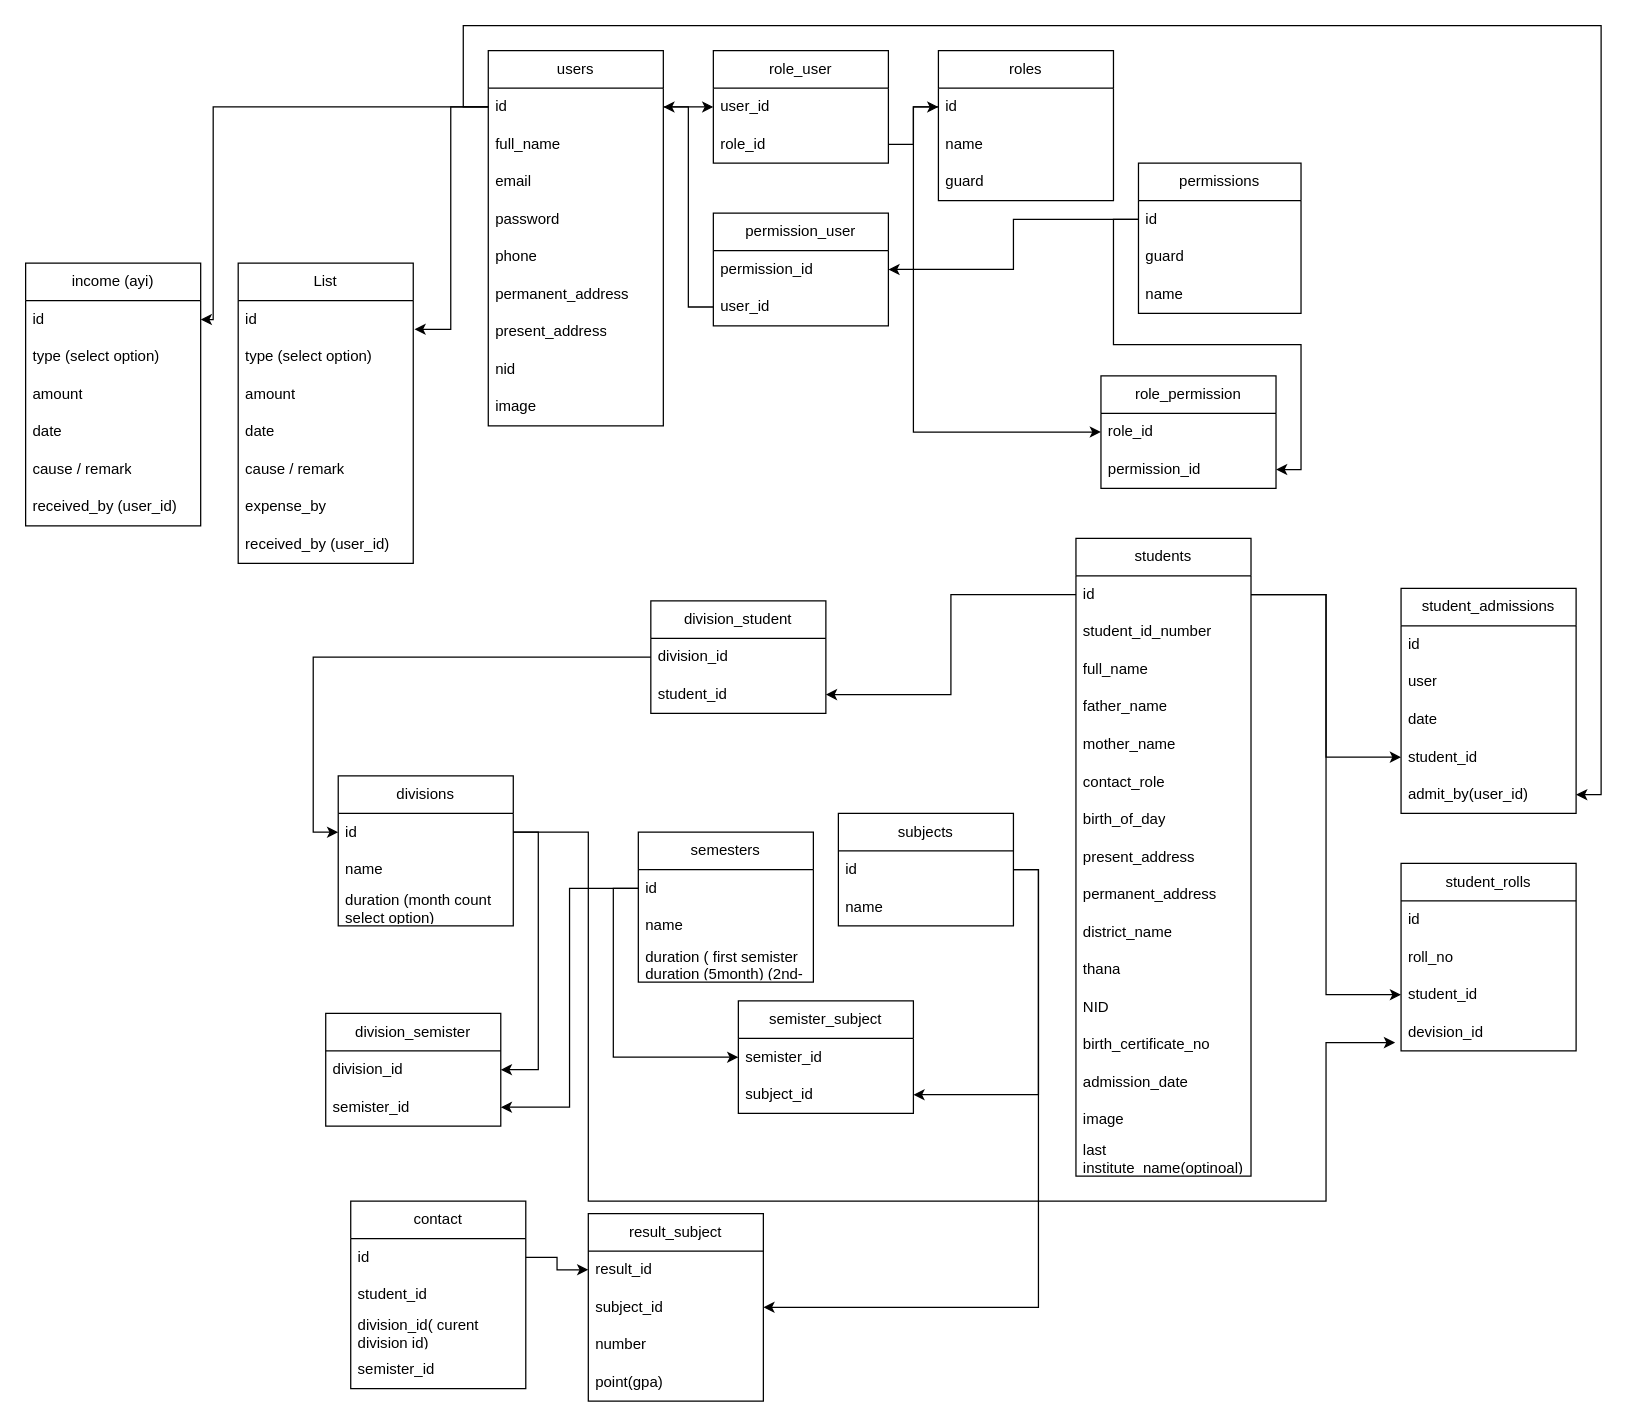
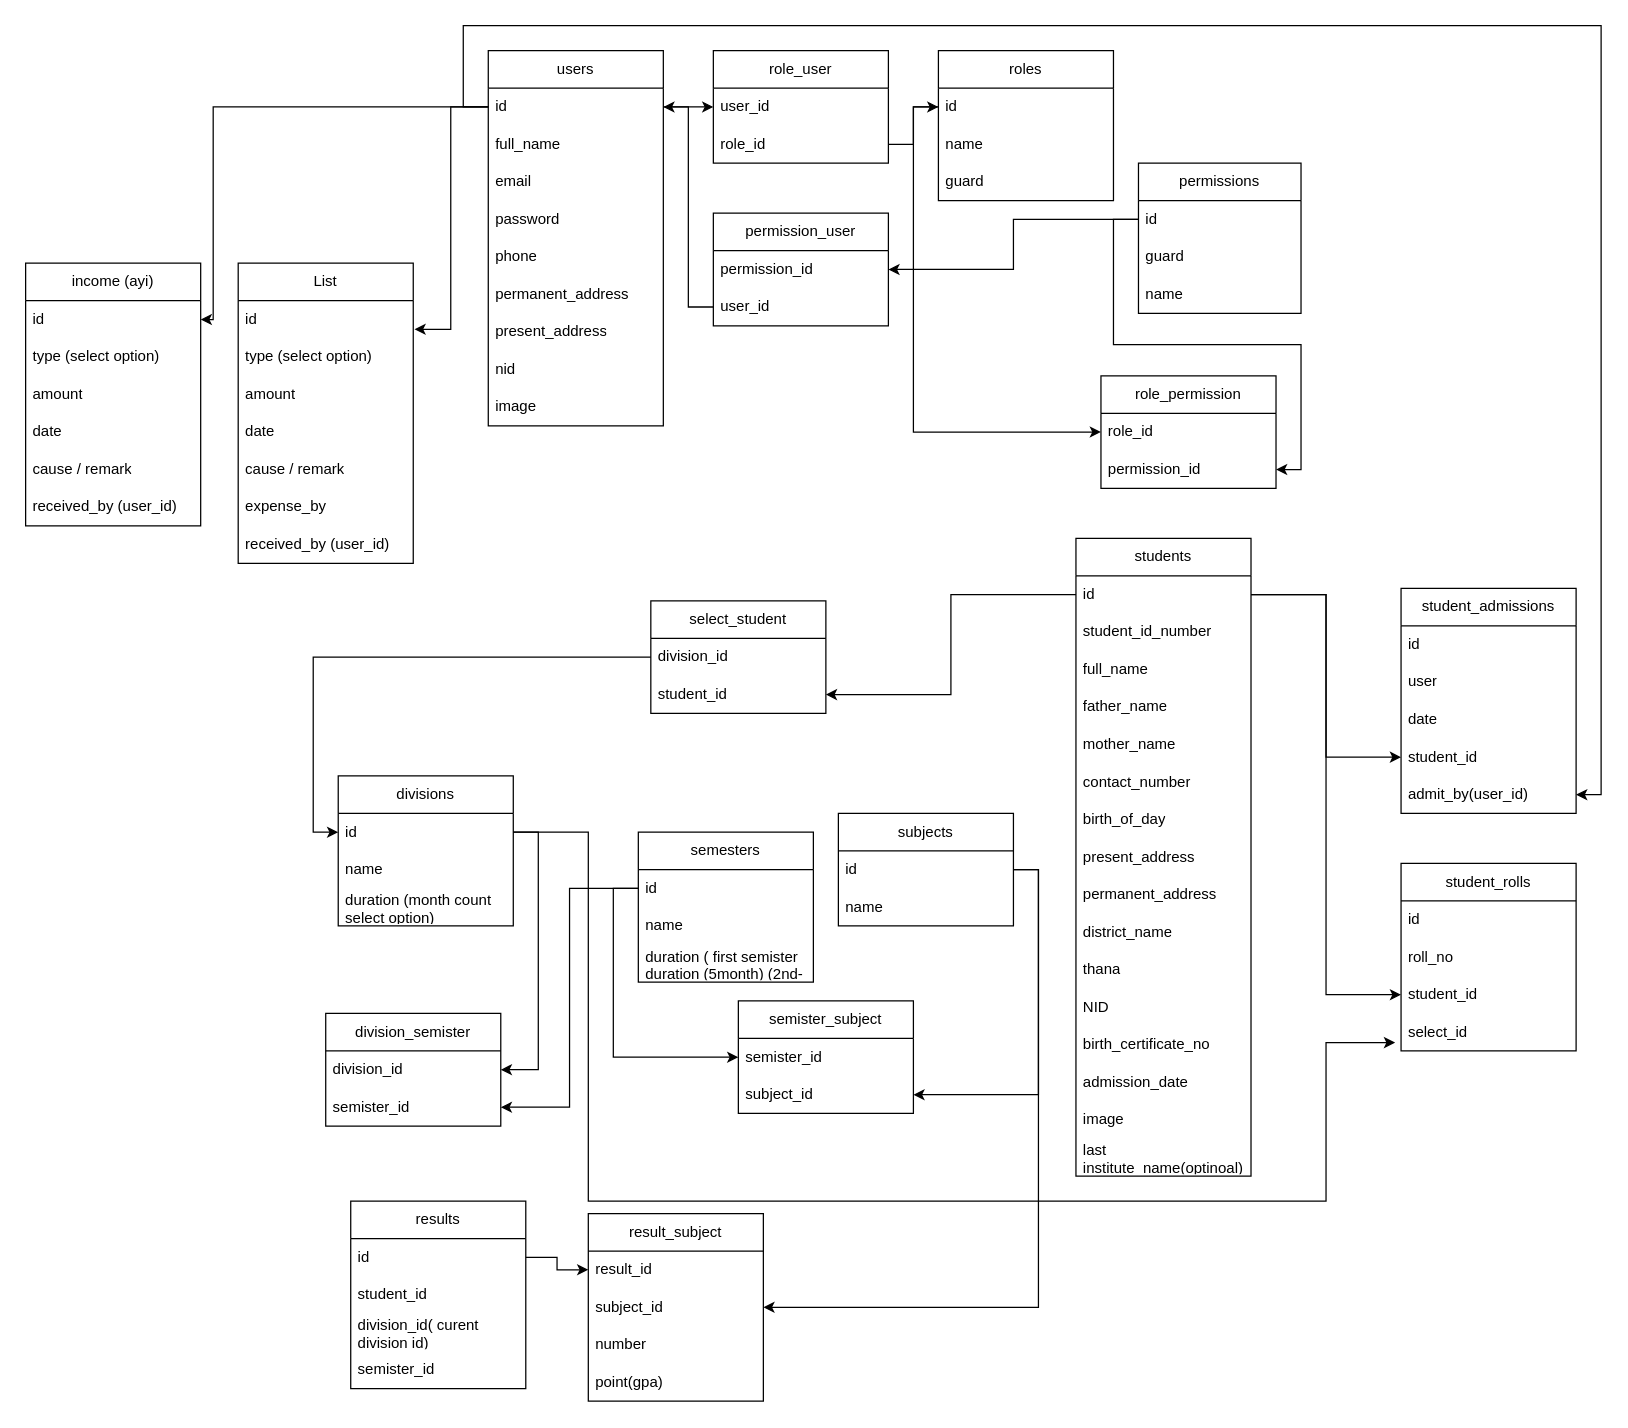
(738, 619) -> (738, 619)
(1132, 782) -> (1142, 782)
(1448, 1032) -> (1442, 1032)
(438, 1219) -> (438, 1219)
